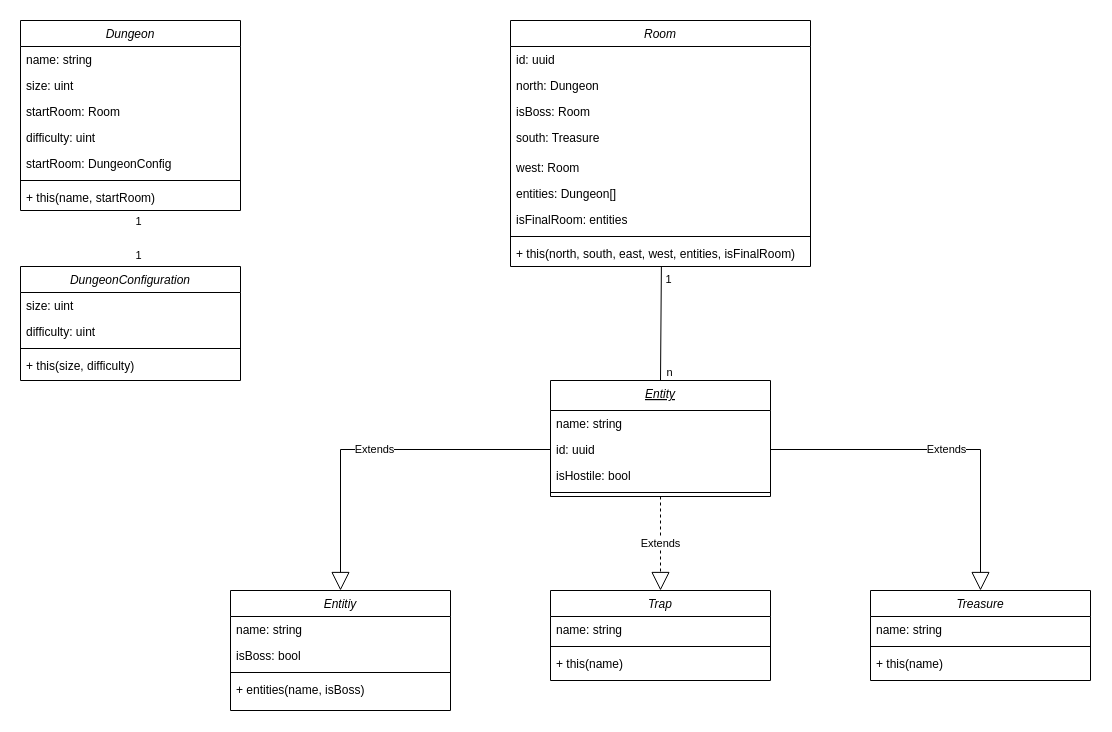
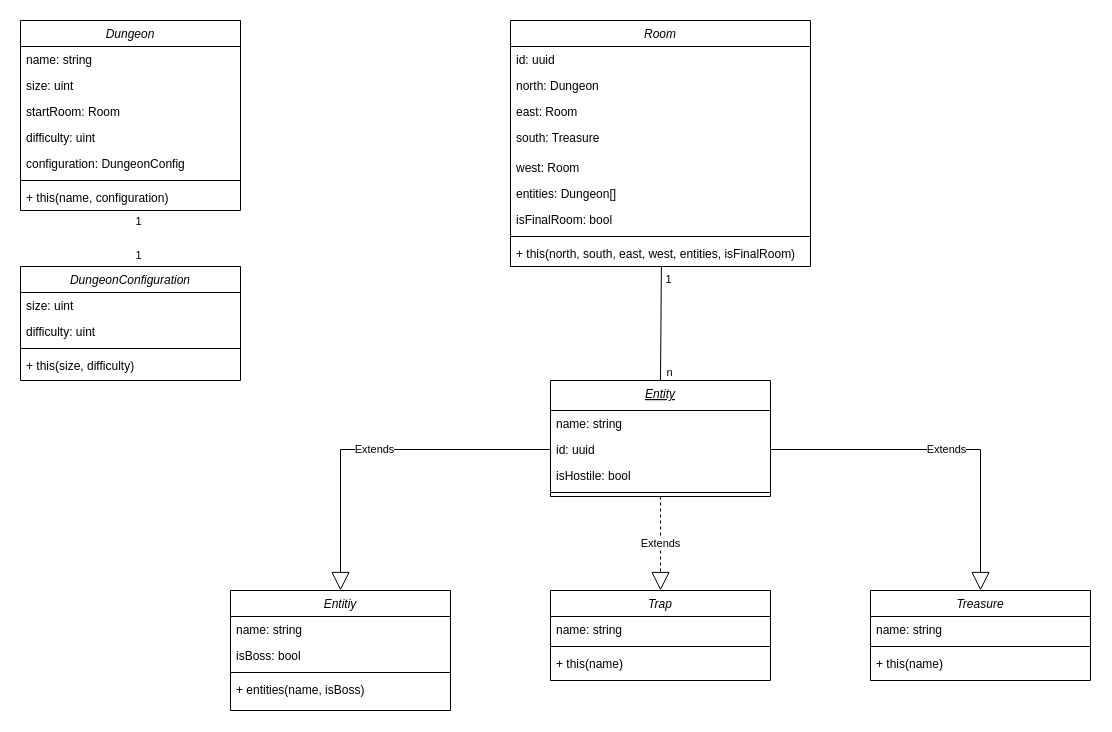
(552, 112) -> (546, 112)
(102, 164) -> (112, 164)
(97, 198) -> (107, 198)
(576, 220) -> (564, 220)
